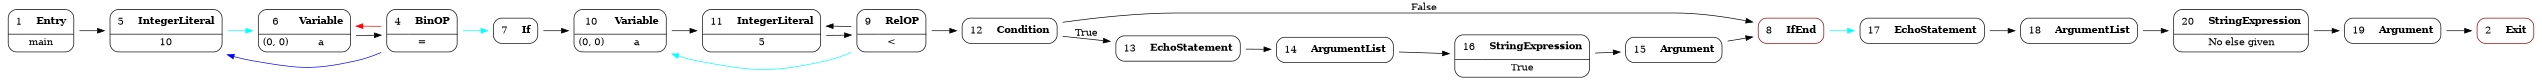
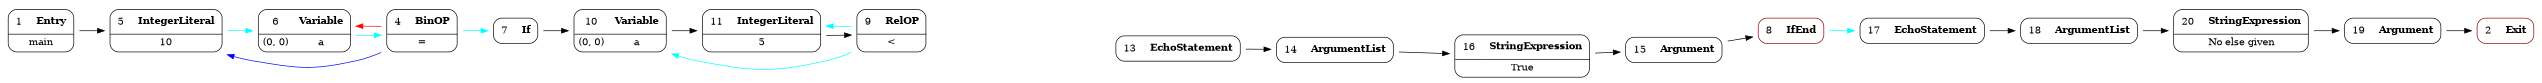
(842, 26) -> (842, 26)
(1010, 31) -> none
(365, 35) -> (365, 35)
